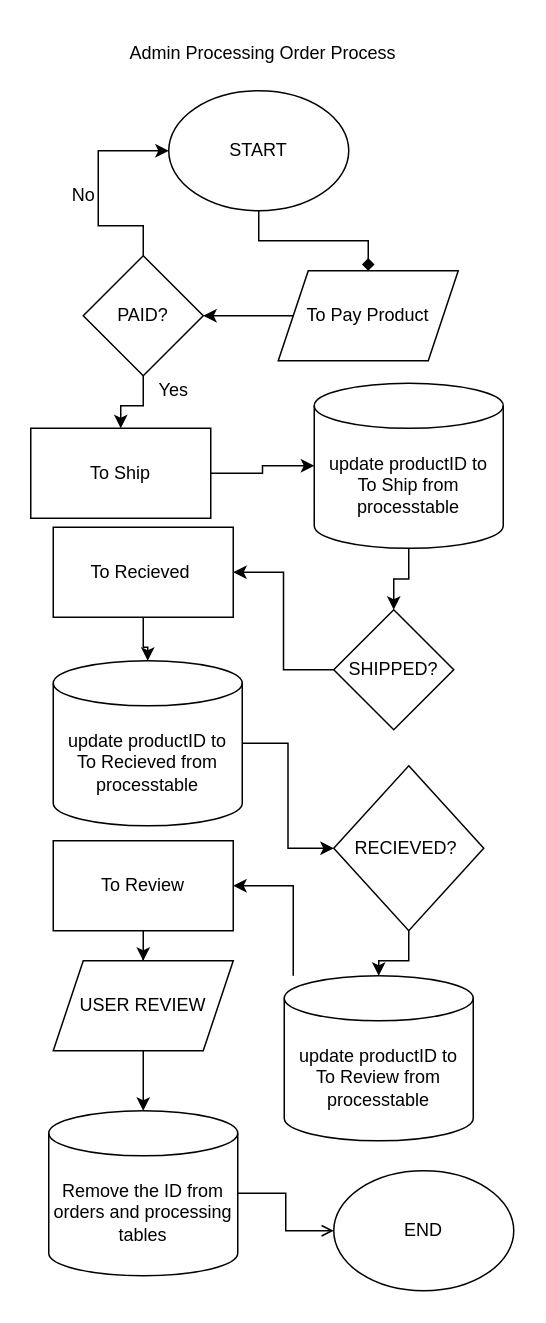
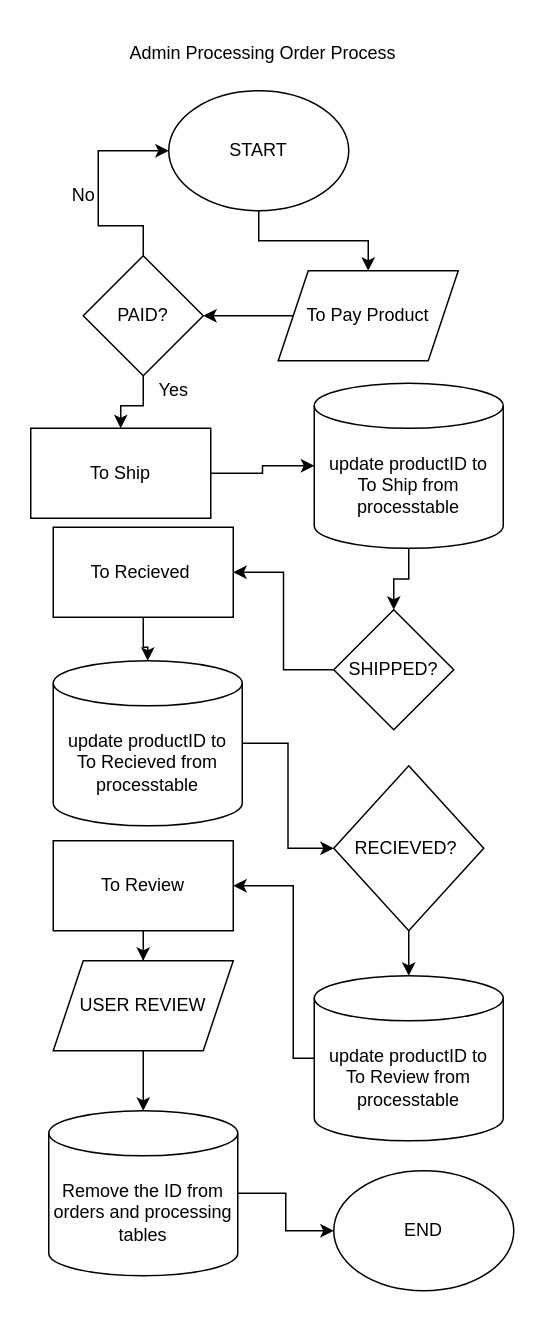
(368, 258) -> (368, 259)
(379, 1058) -> (409, 1058)
(324, 1231) -> (322, 1231)
